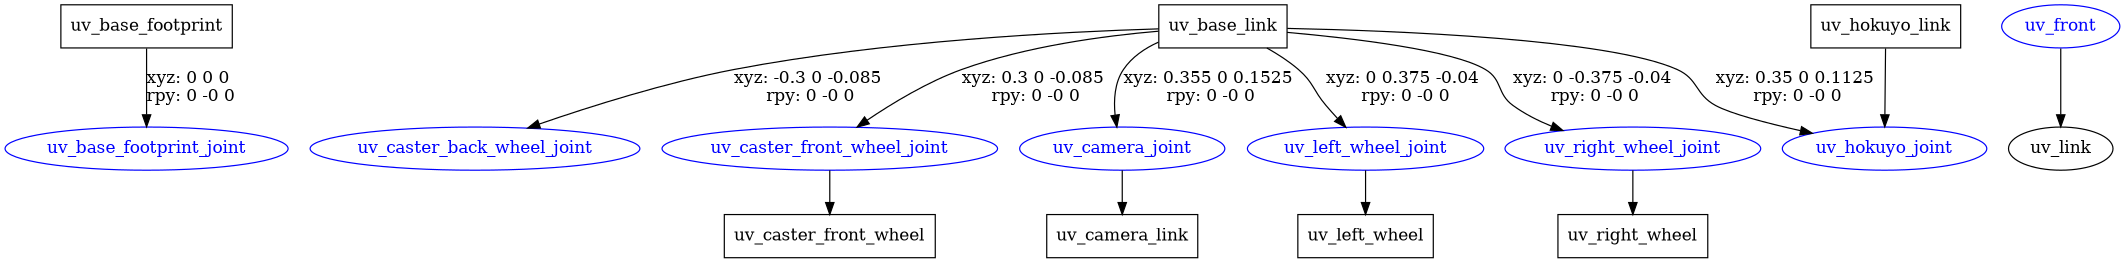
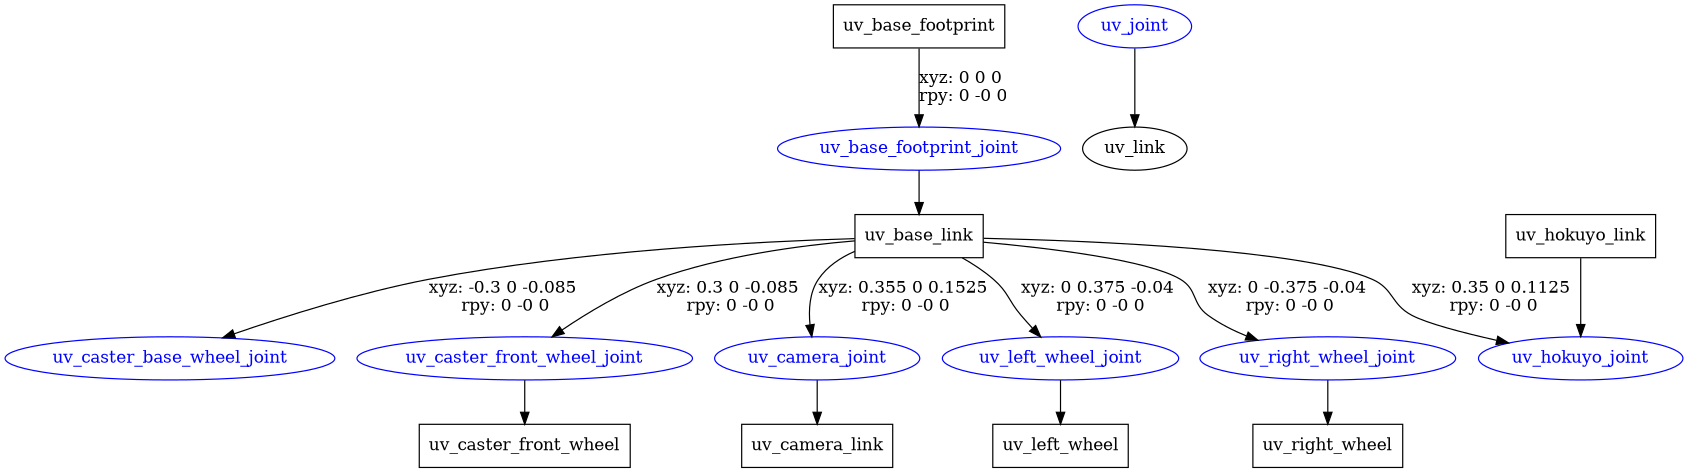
(2061, 26) -> (1135, 26)
(475, 149) -> (170, 358)
none -> (919, 186)
